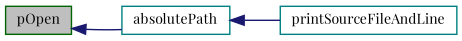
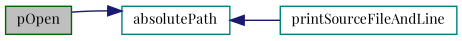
(104, 30) -> (90, 11)
